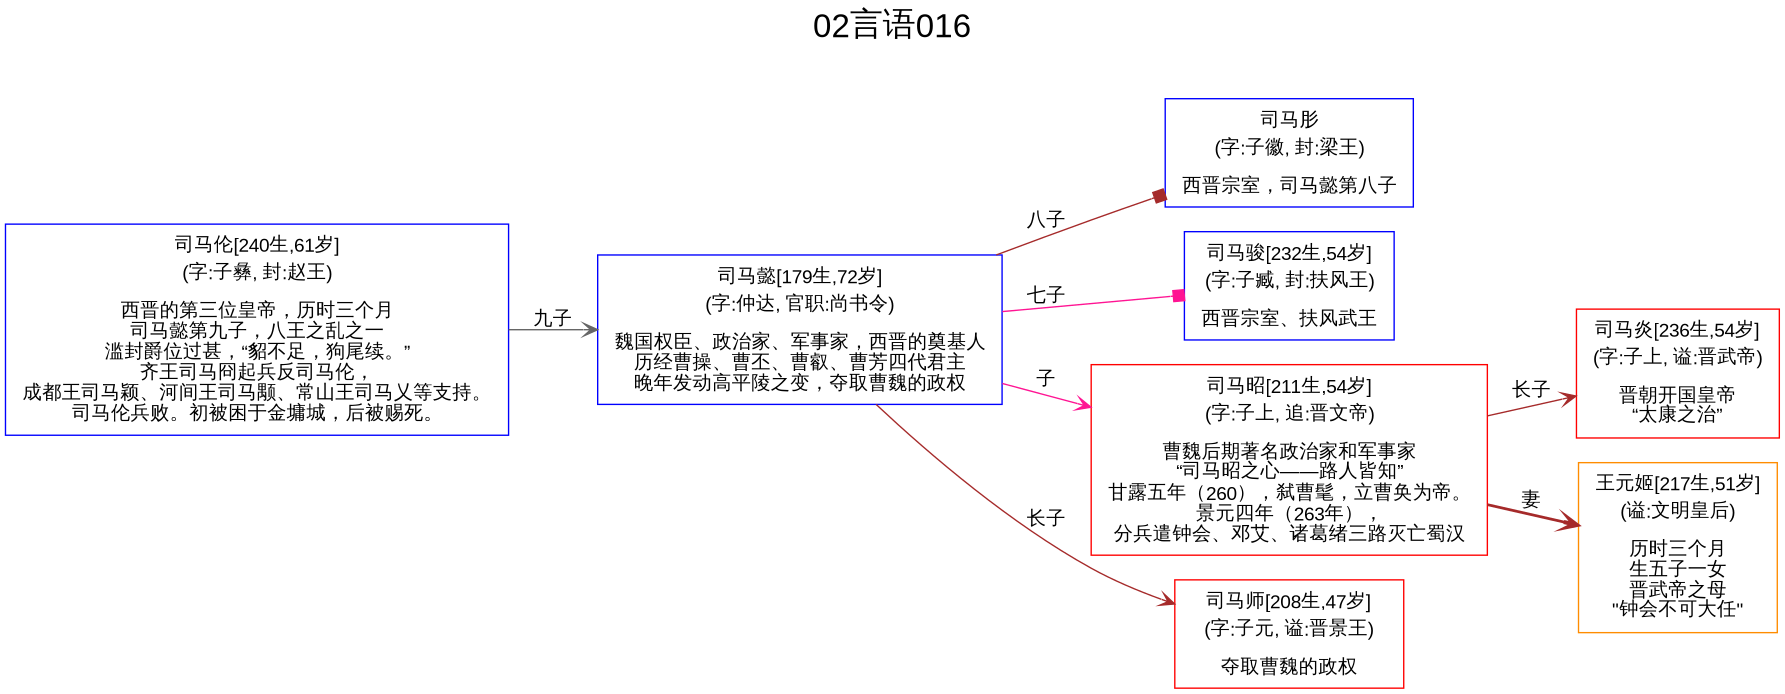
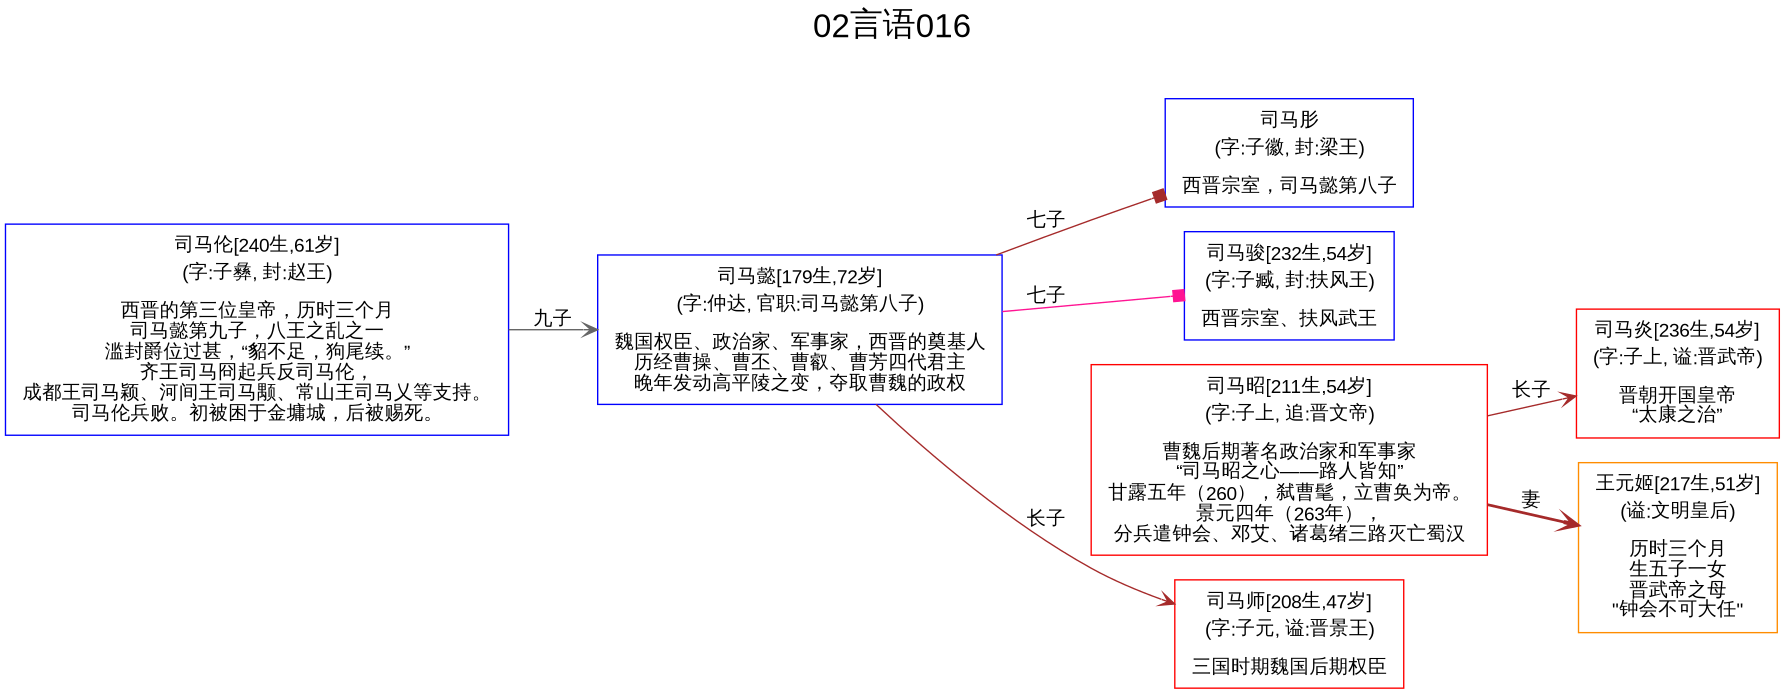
(1047, 221) -> (1047, 221)
(801, 305) -> (801, 305)
(1040, 394) -> none
(1289, 667) -> (1290, 667)
